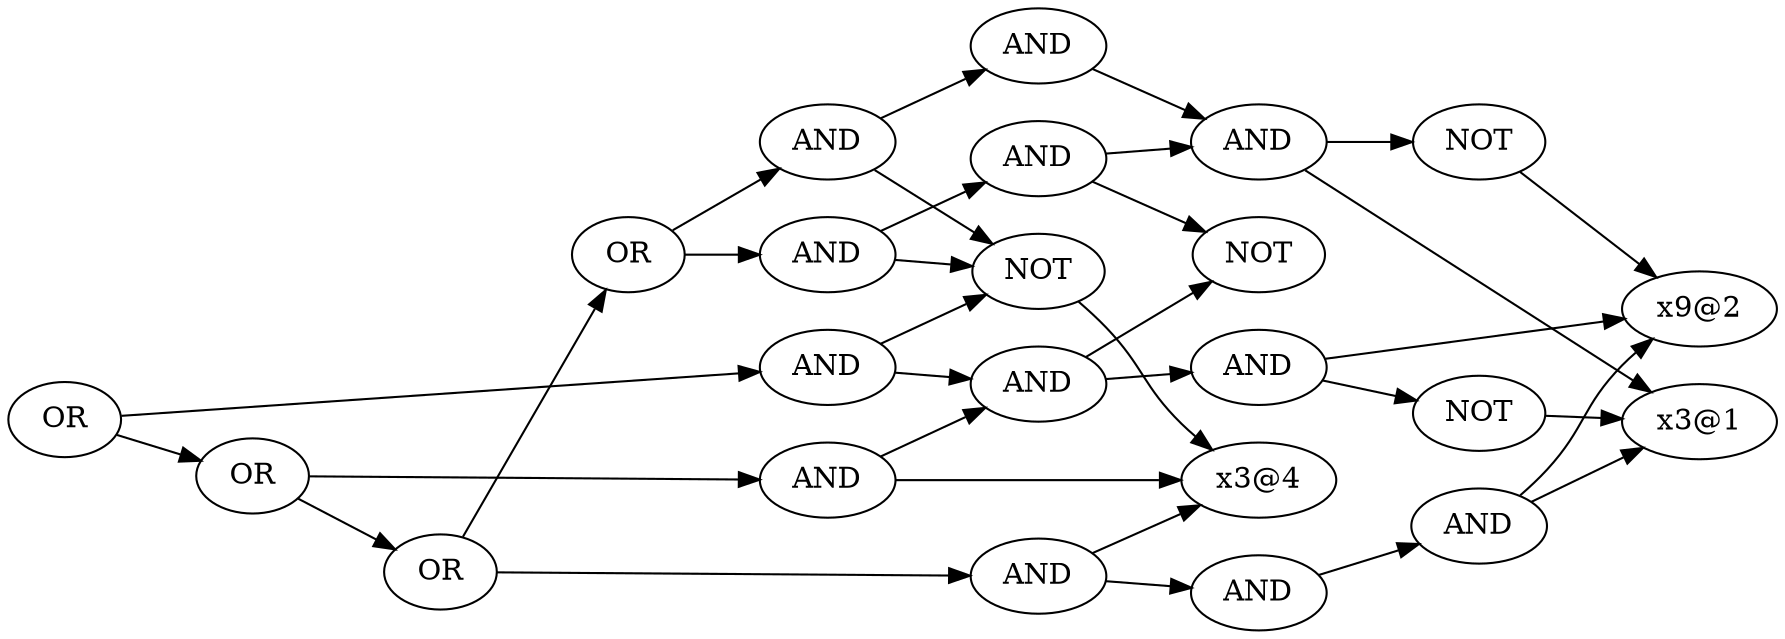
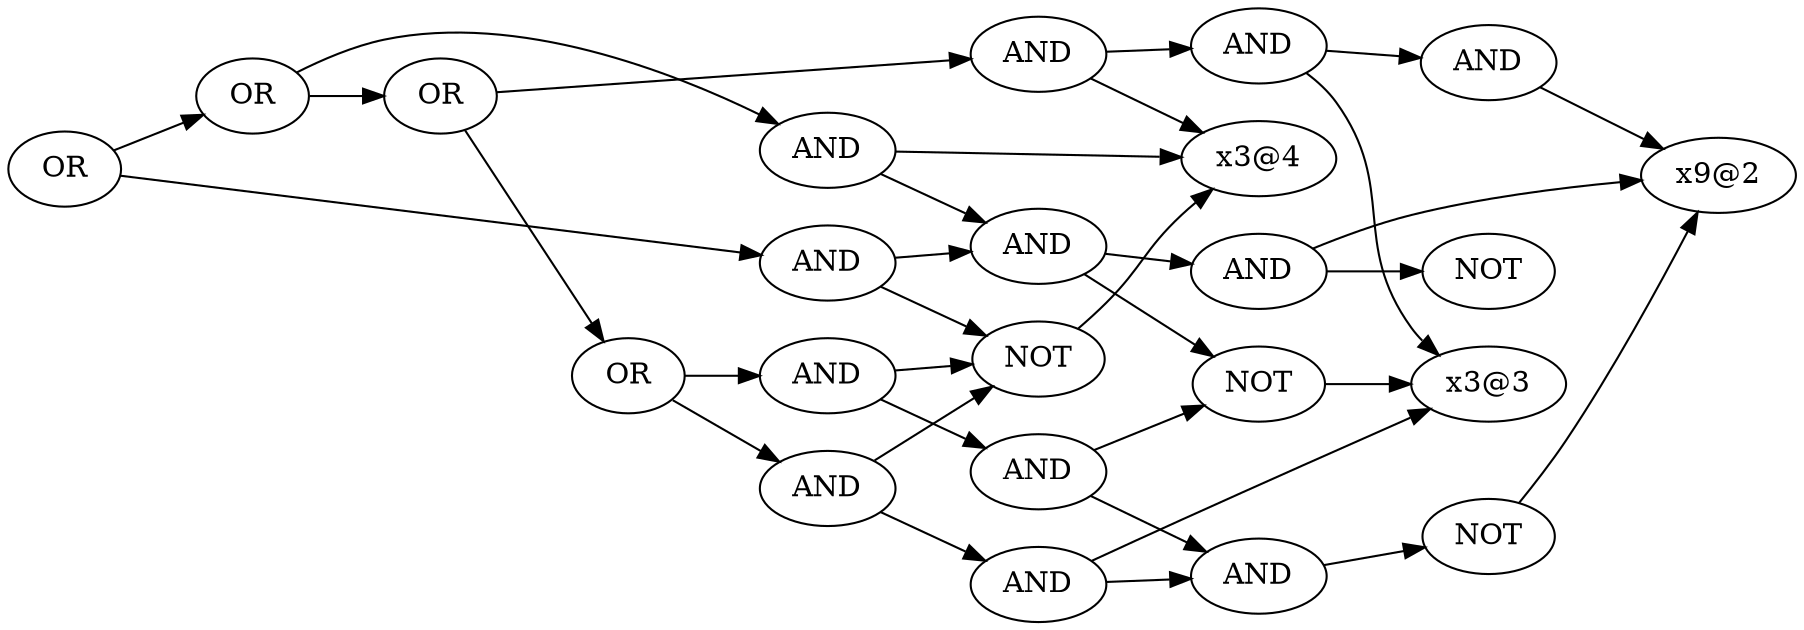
none -> (1489, 384)
(1699, 422) -> none
